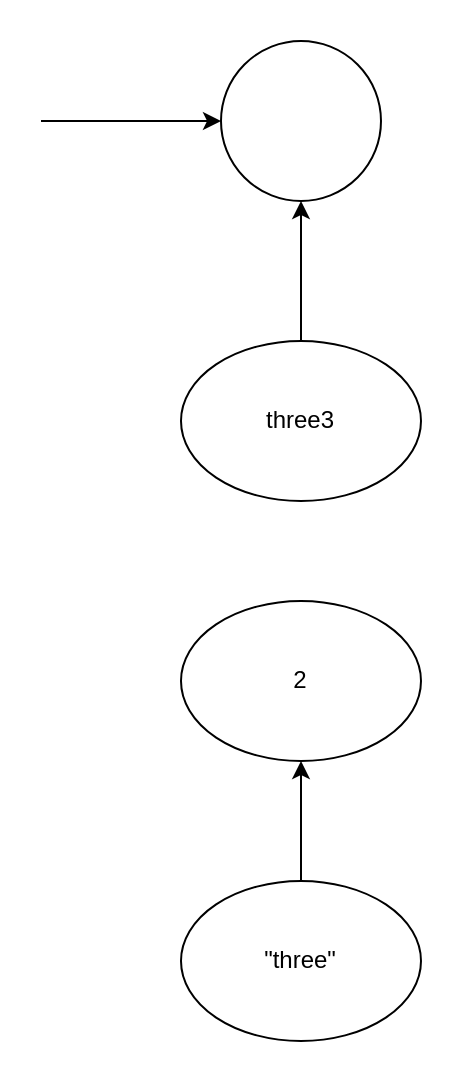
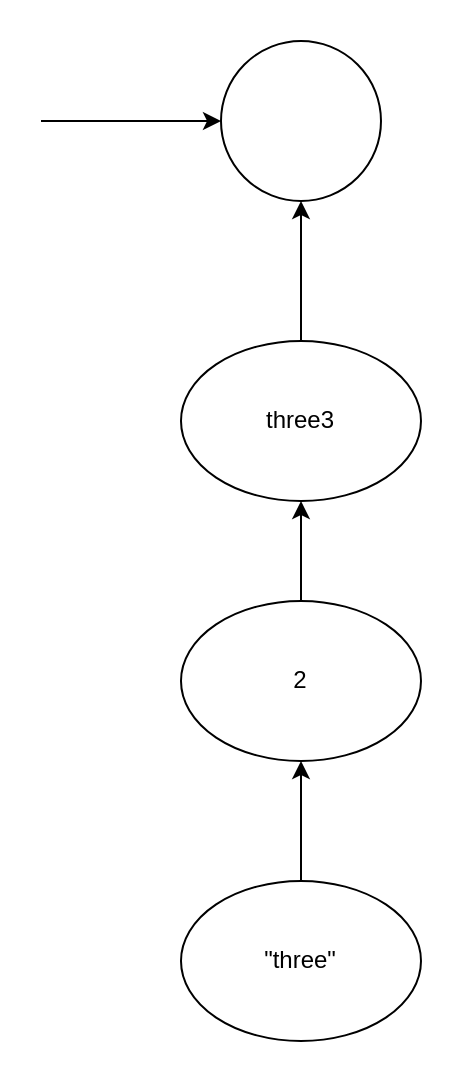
none -> (301, 558)
